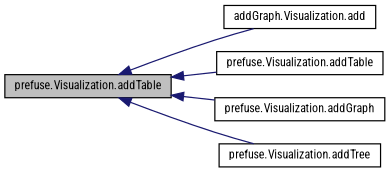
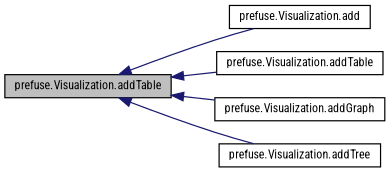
(300, 17) -> (300, 17)
